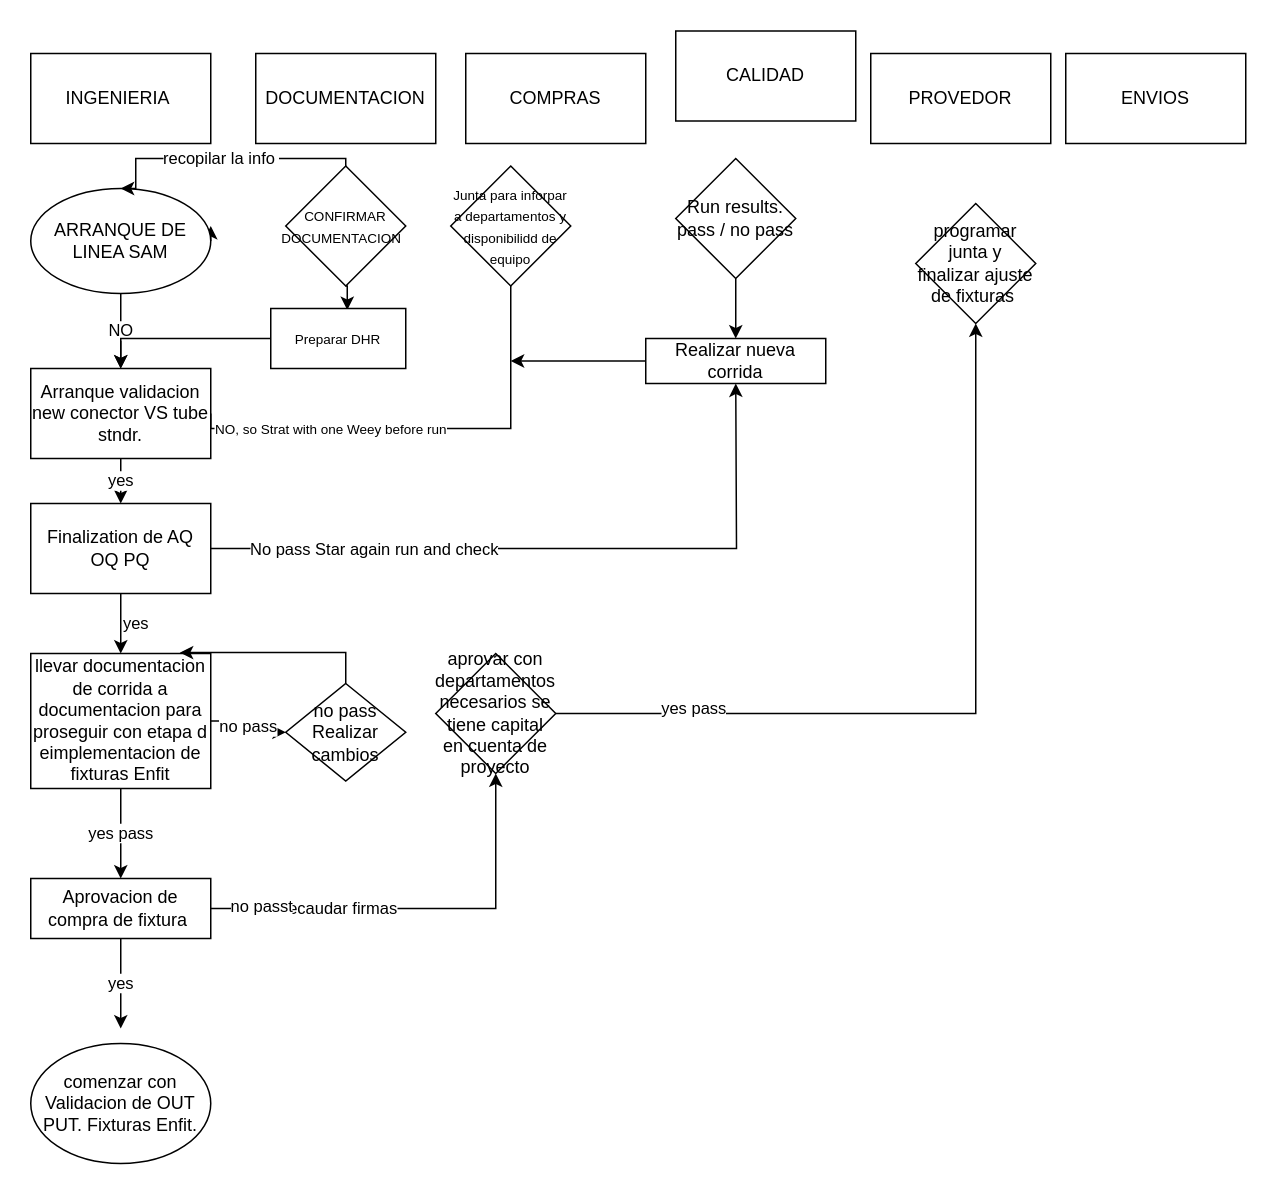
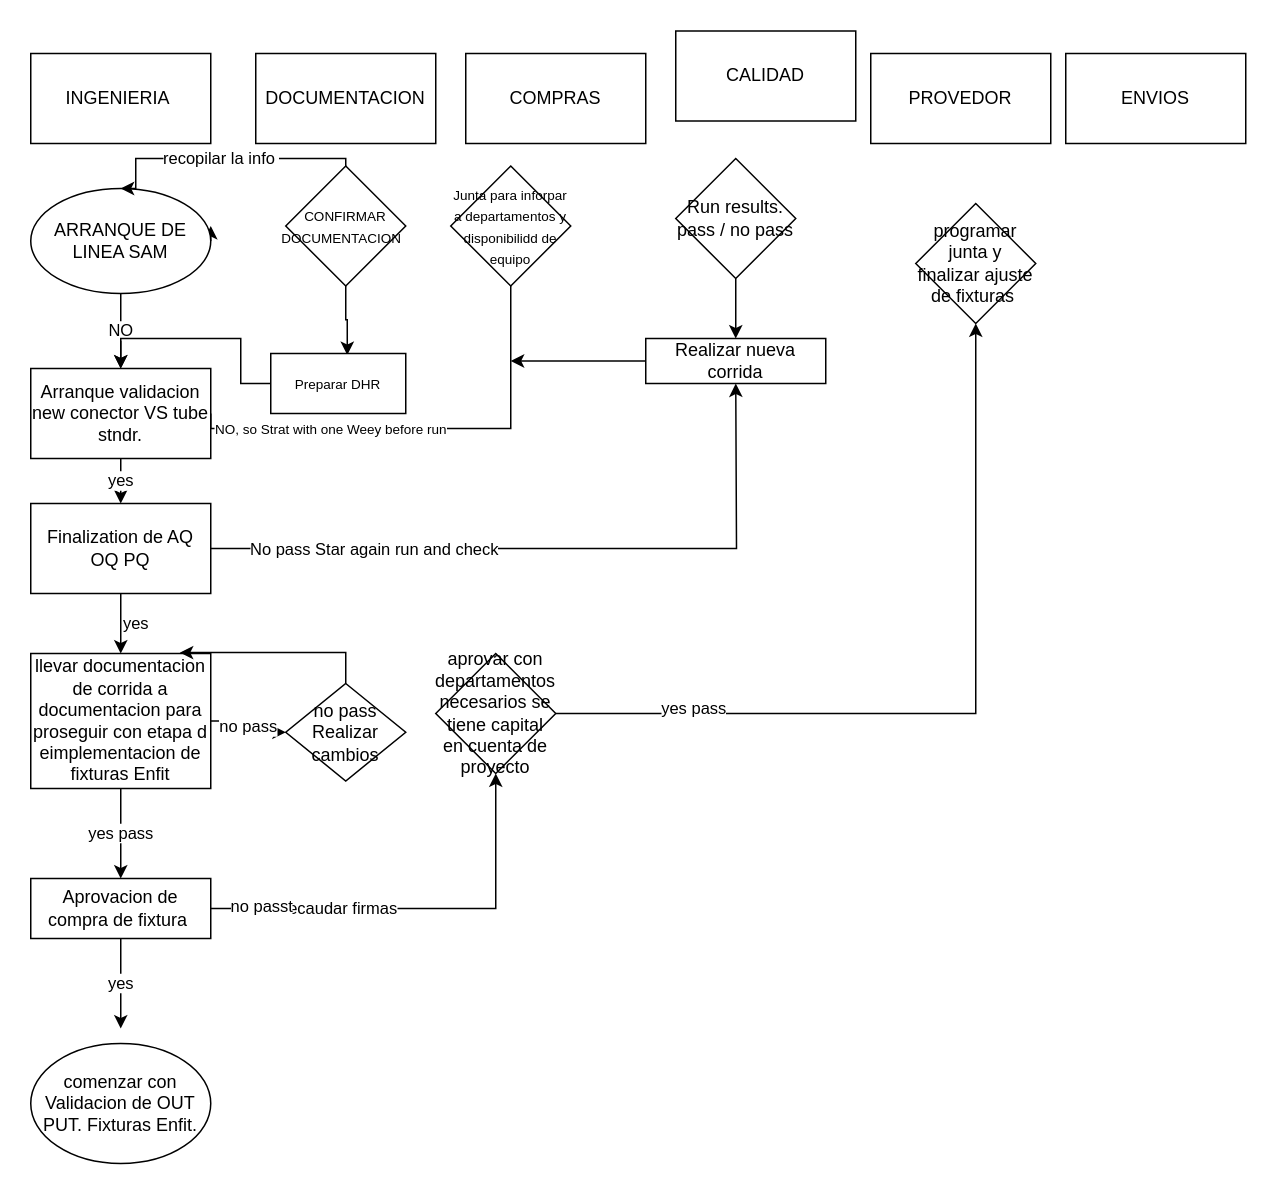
(338, 338) -> (338, 383)
